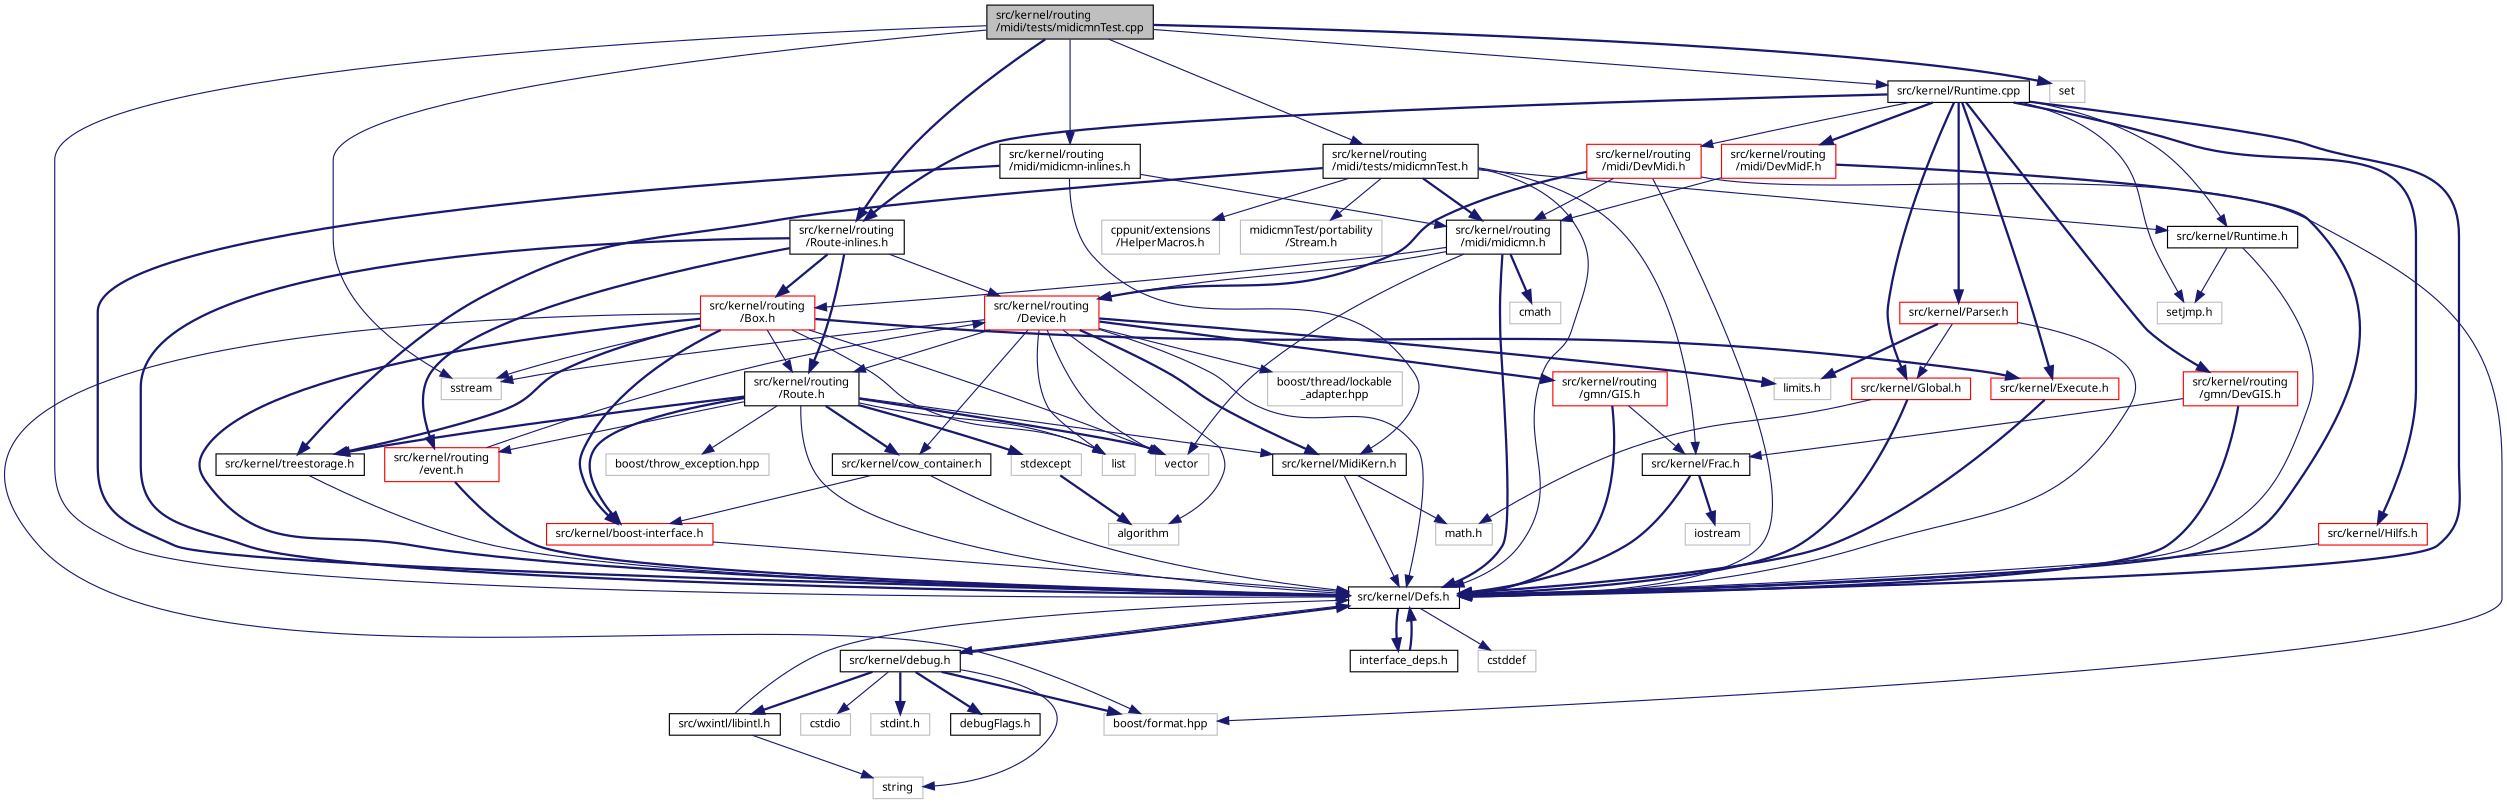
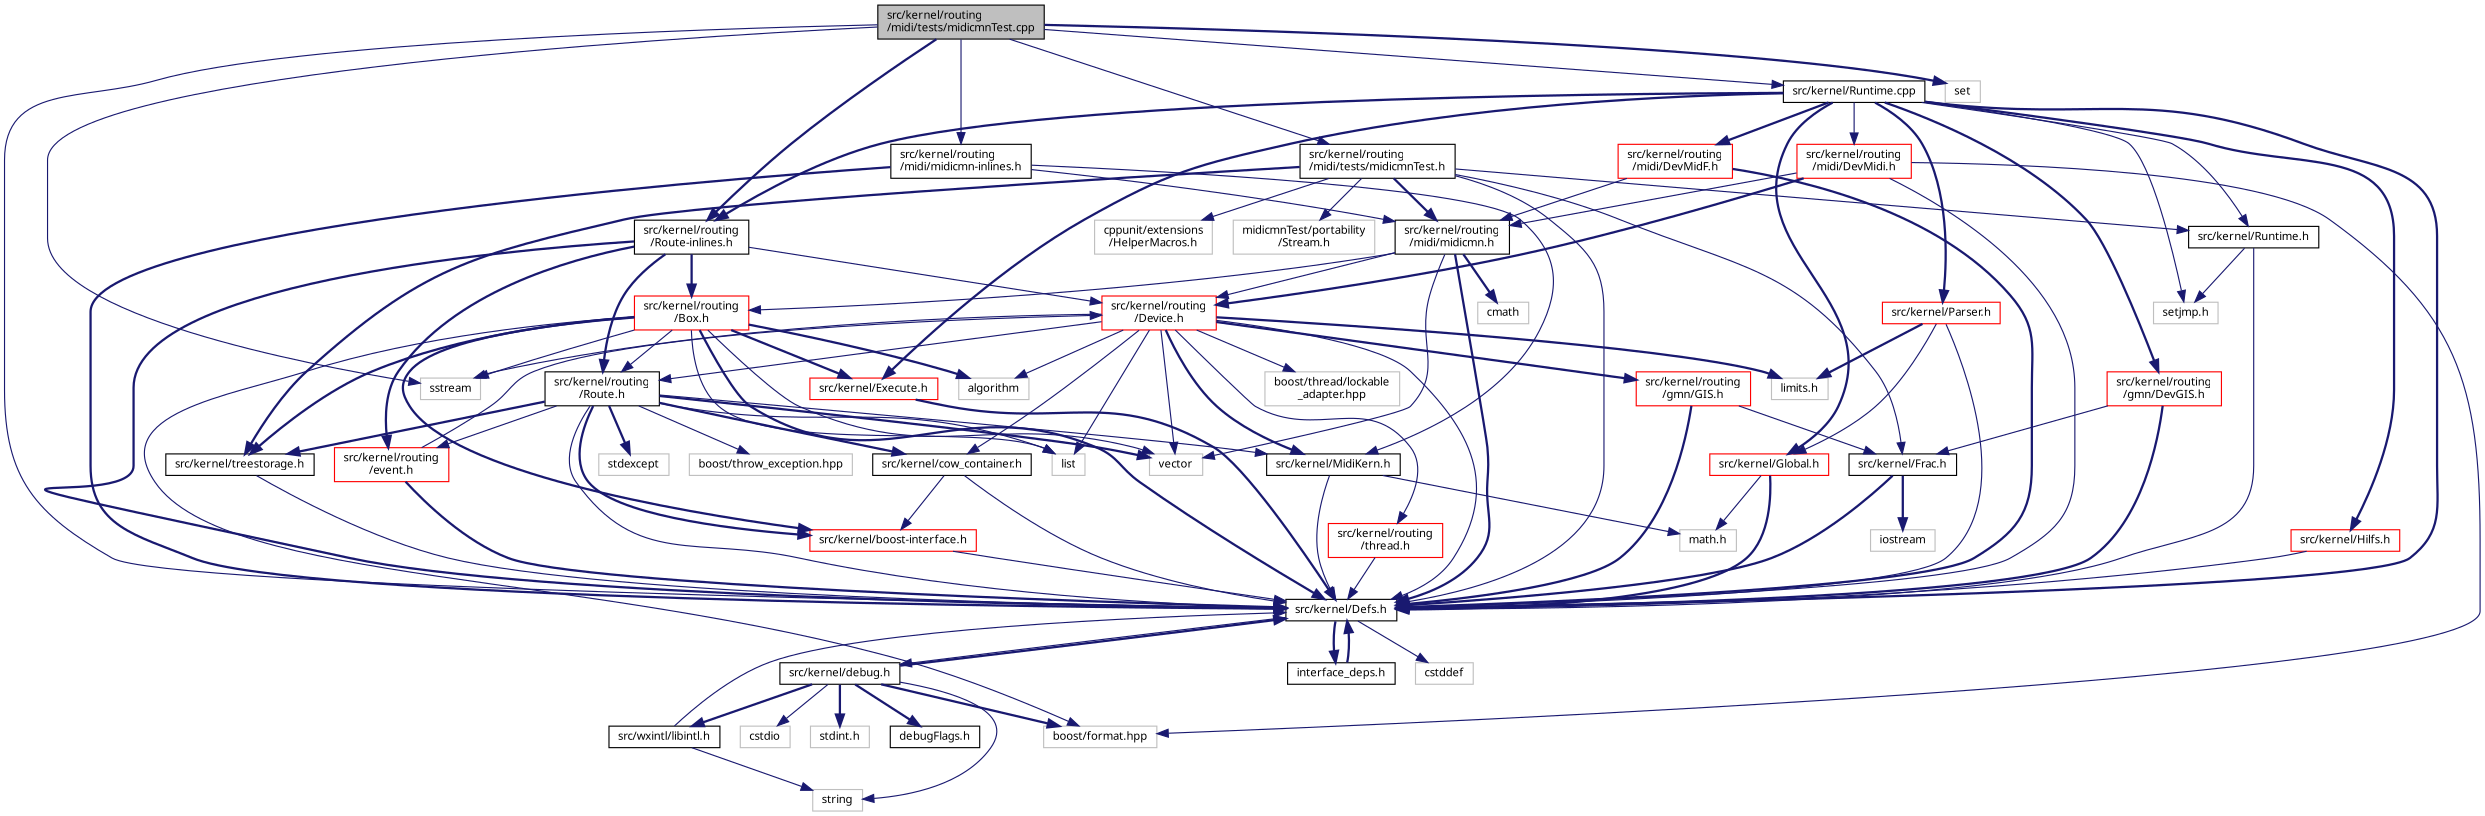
(1090, 496) -> (854, 347)
none -> (1386, 541)
